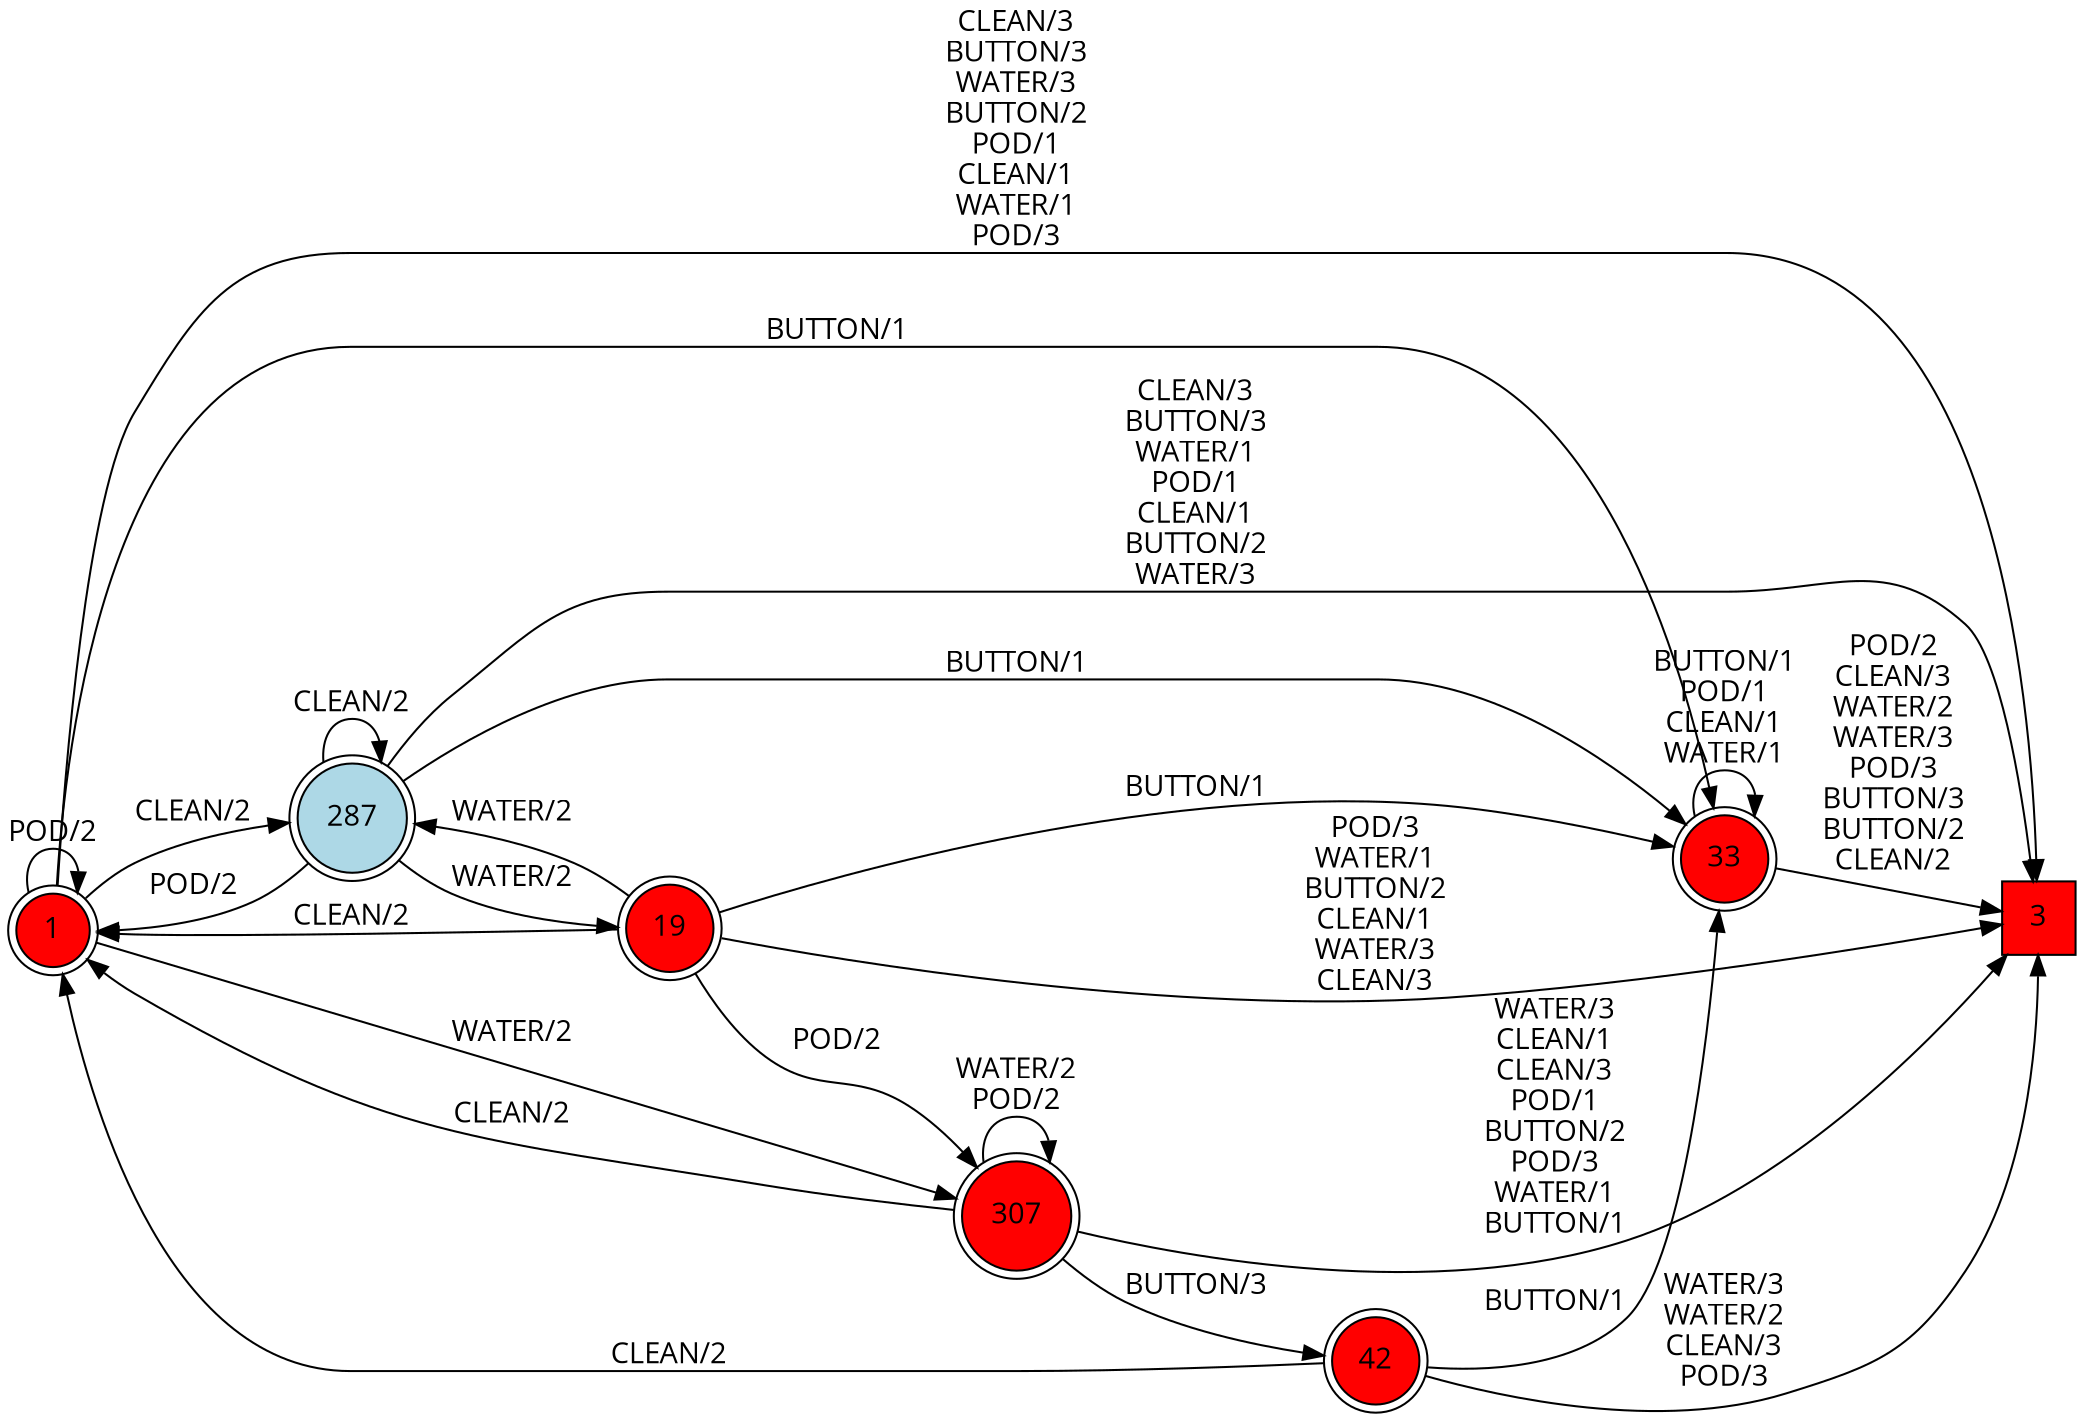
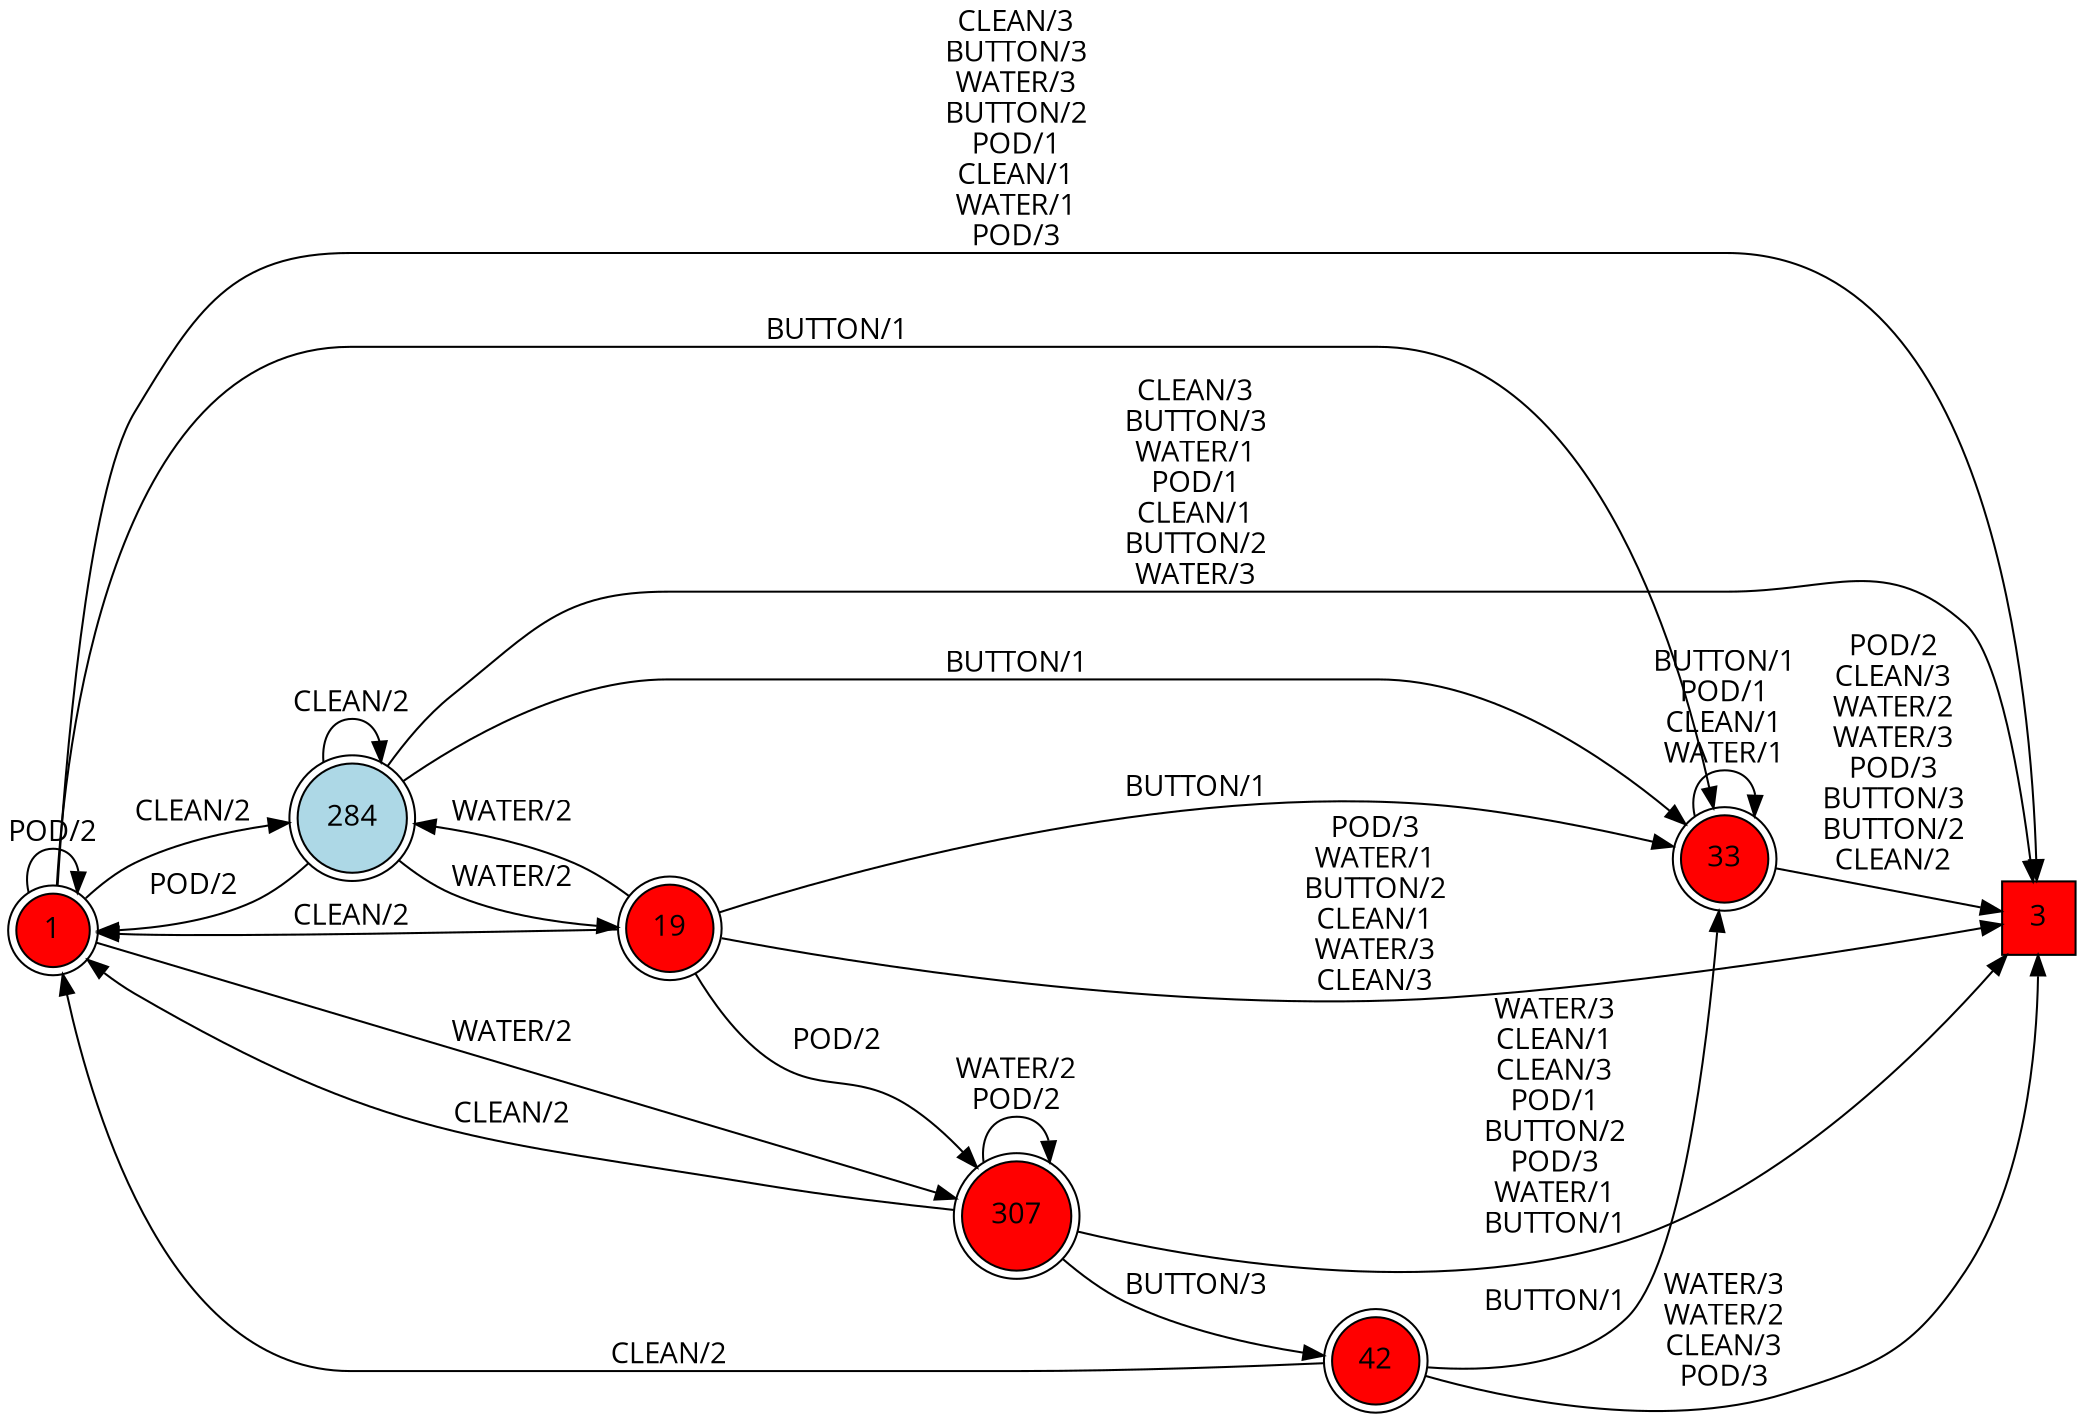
(352, 818) -> (352, 818)
